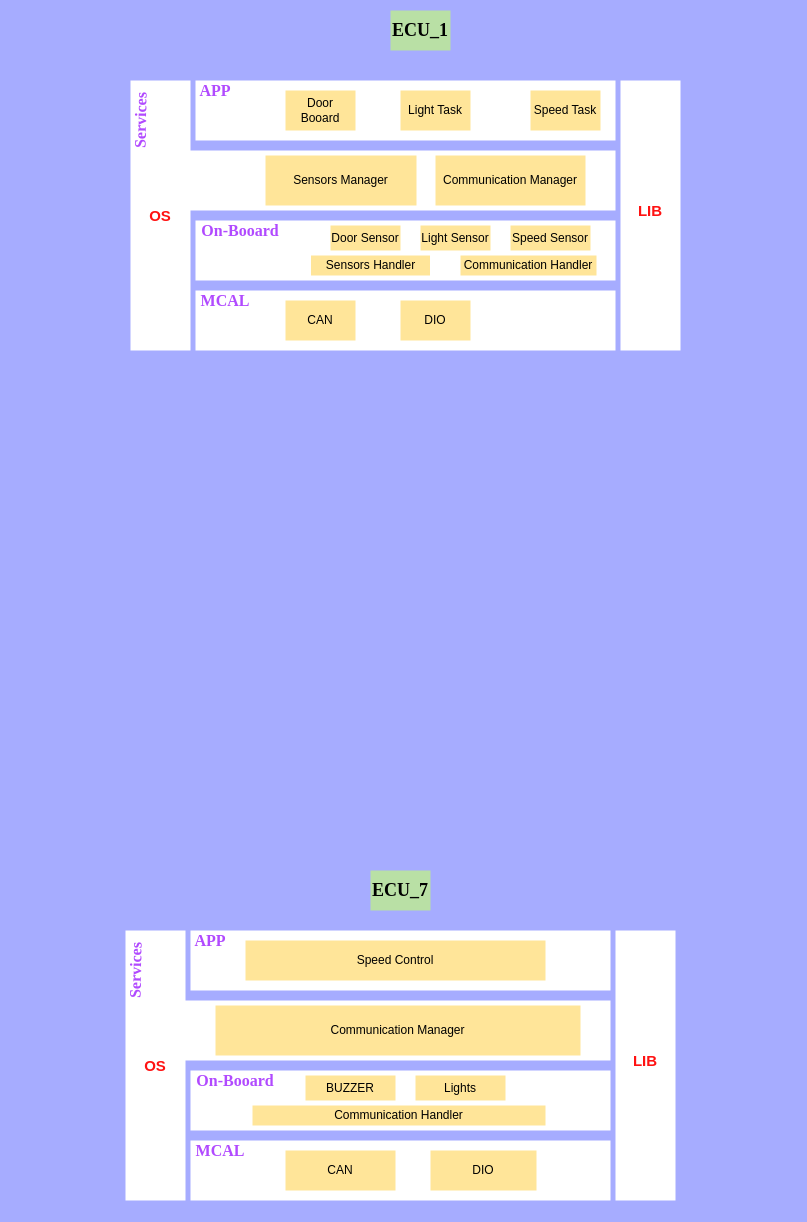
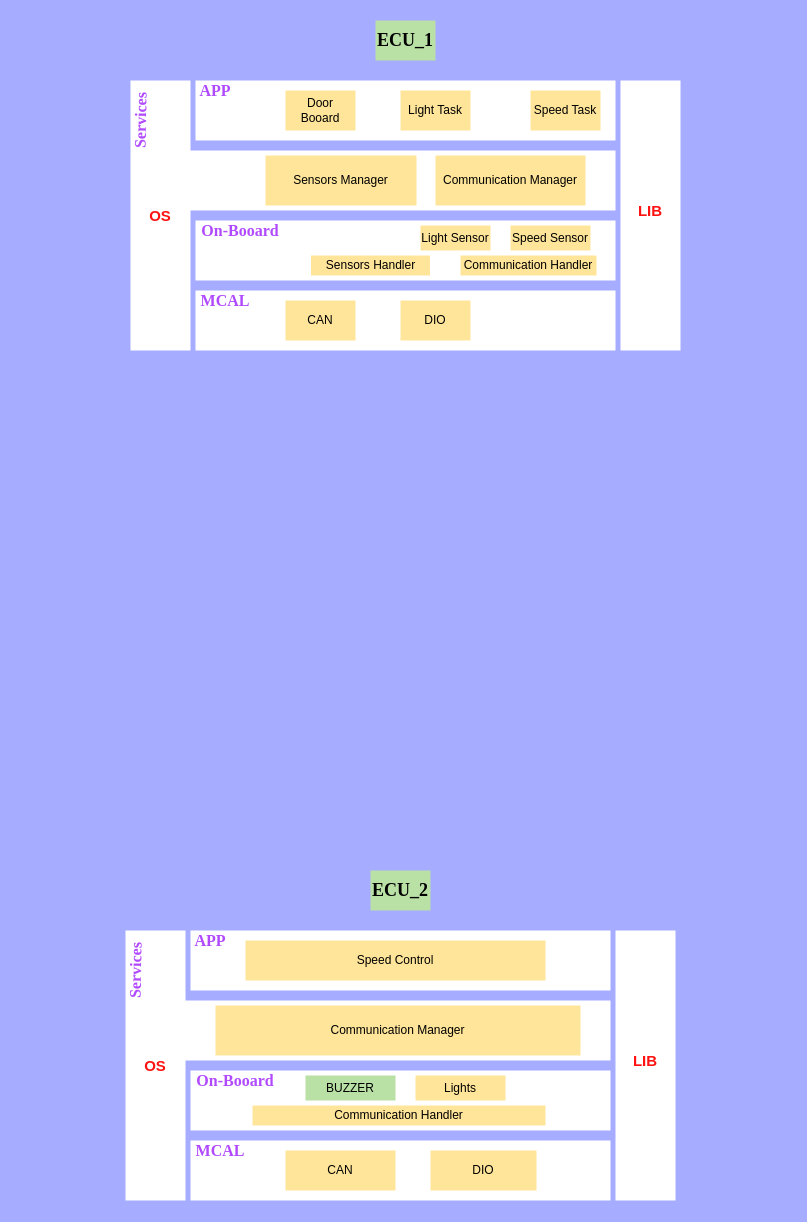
(421, 31) -> (406, 41)
(366, 238) -> none
(401, 891) -> (401, 891)
(351, 1088) -> (351, 1088)
